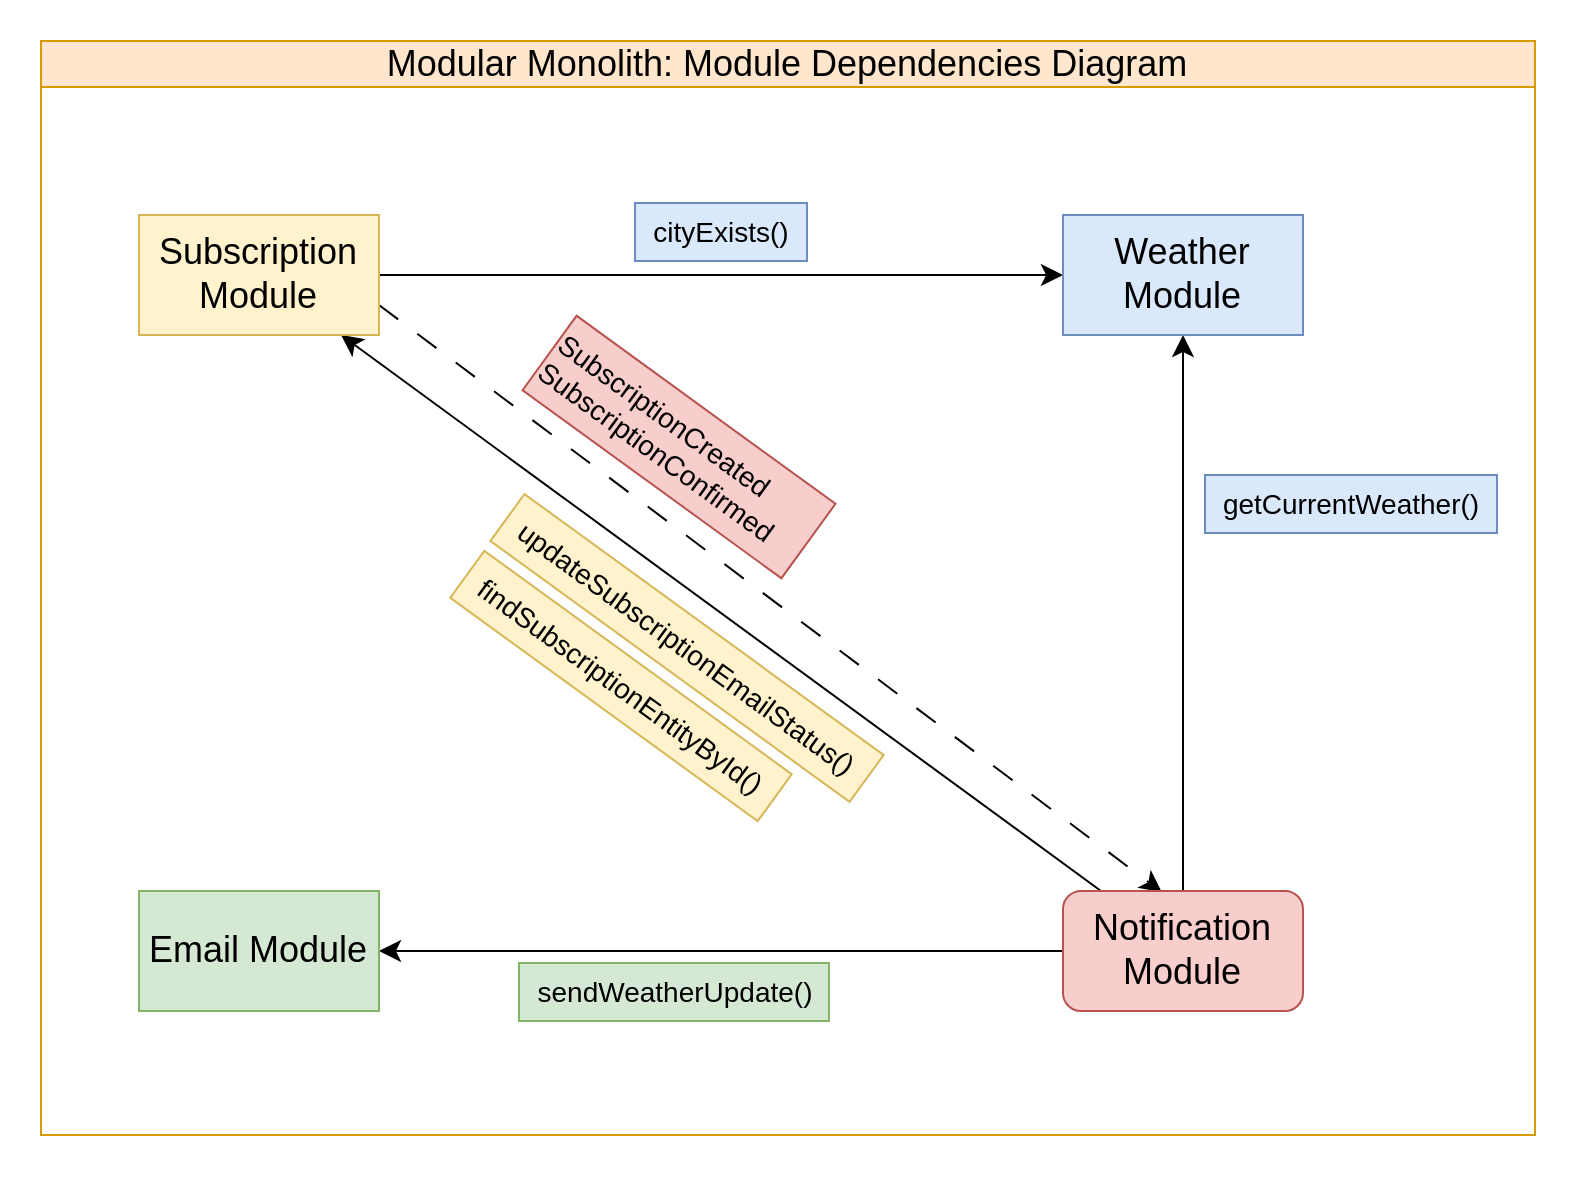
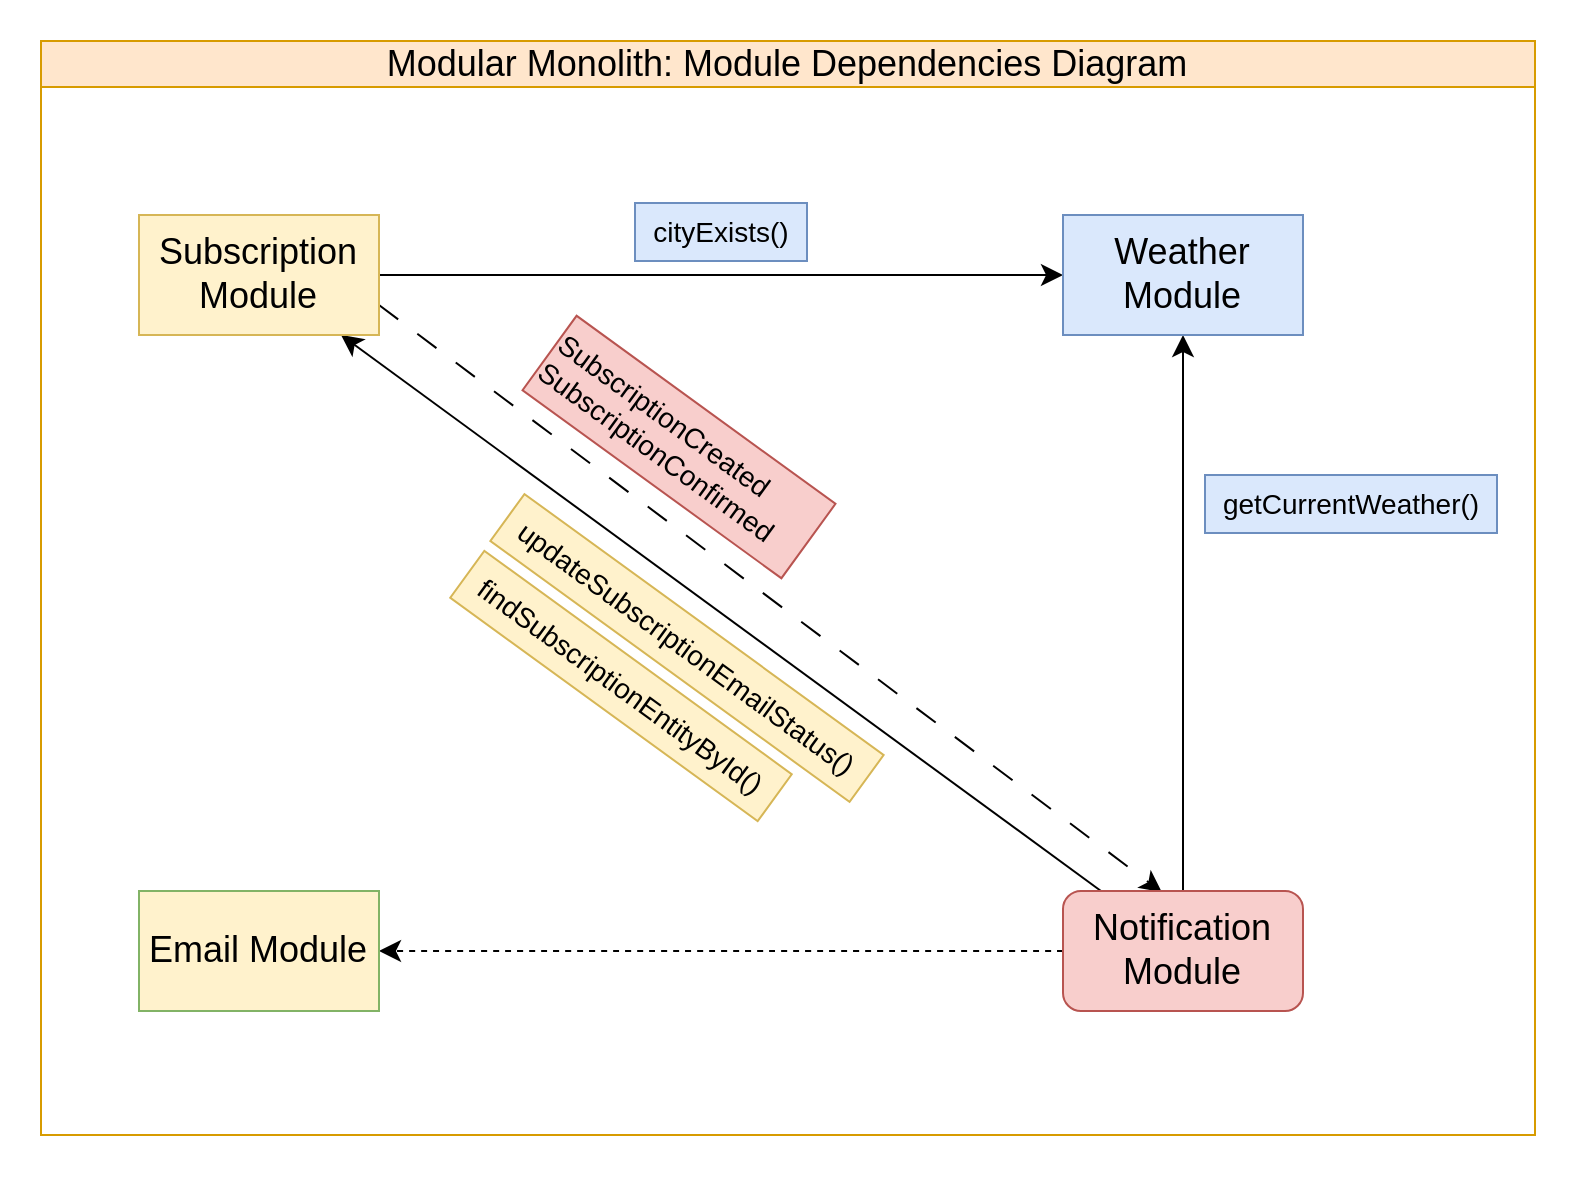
(259, 951) -> (259, 951)
(726, 951) -> (726, 951)
(674, 992) -> none
